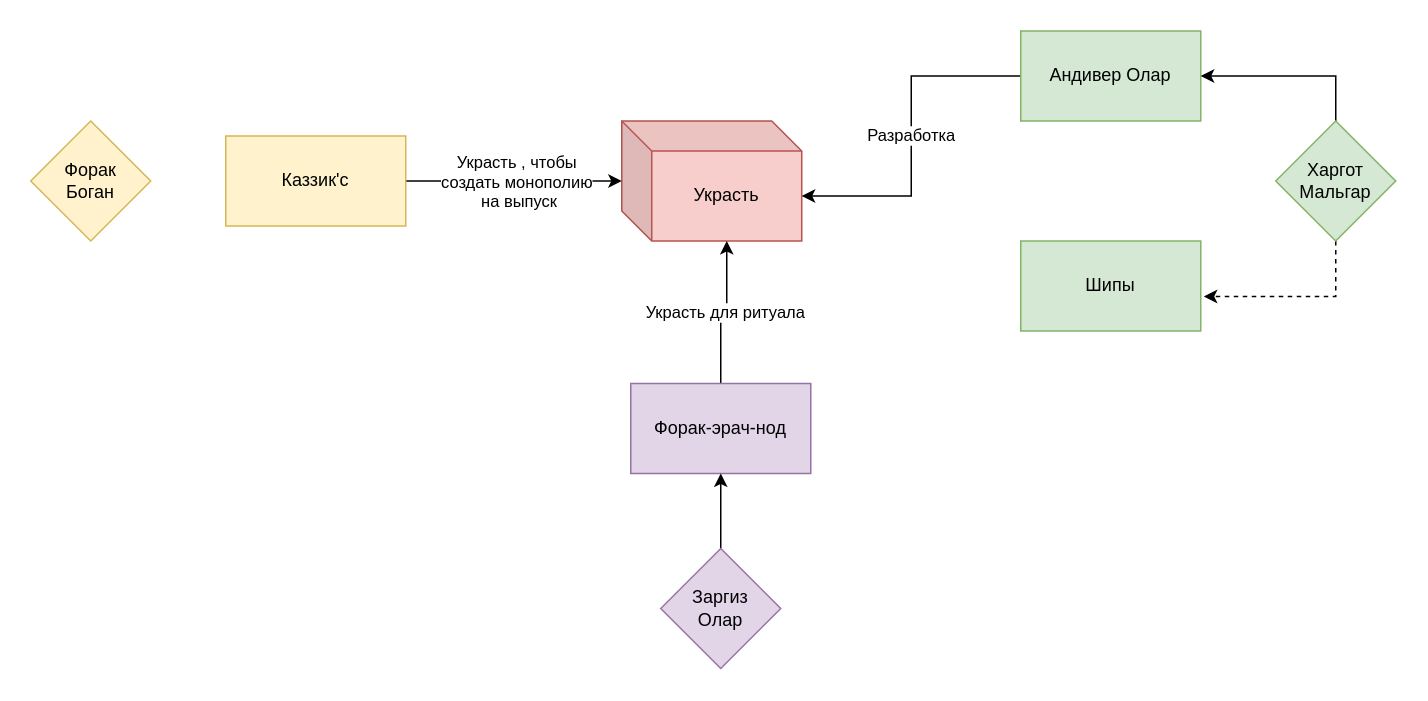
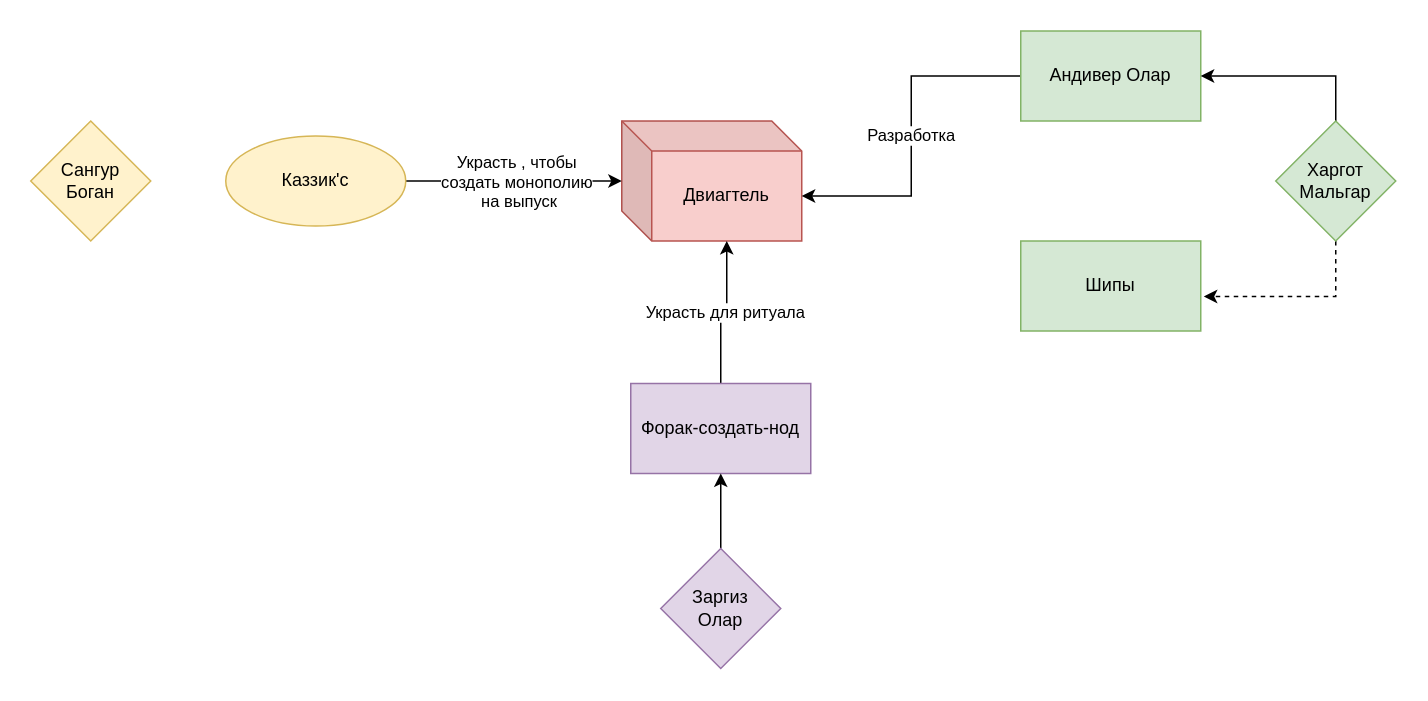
(91, 181) -> (91, 181)
(316, 181) -> (316, 181)
(727, 196) -> (727, 196)
(721, 428) -> (721, 428)
